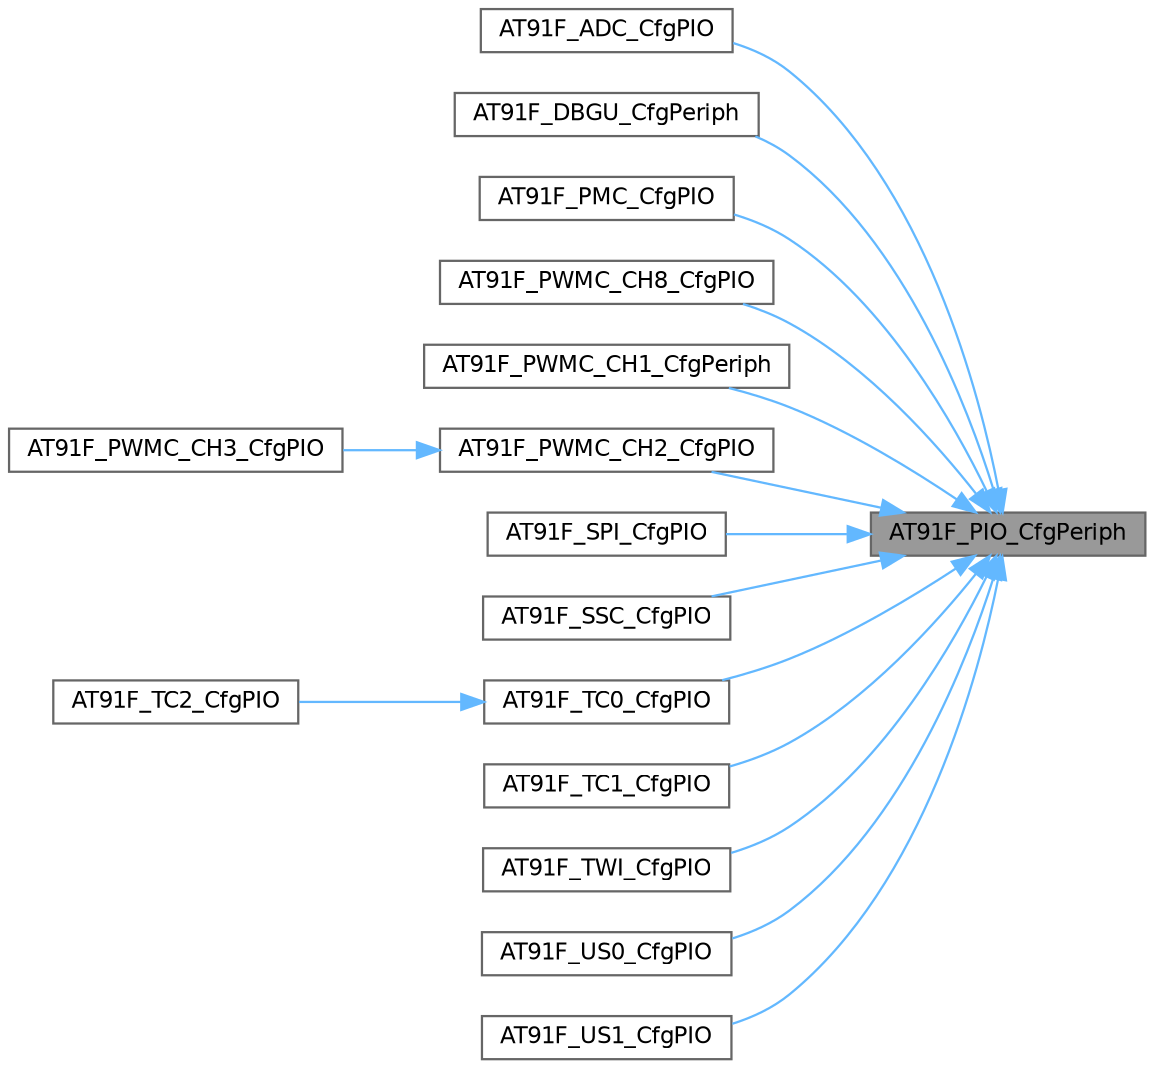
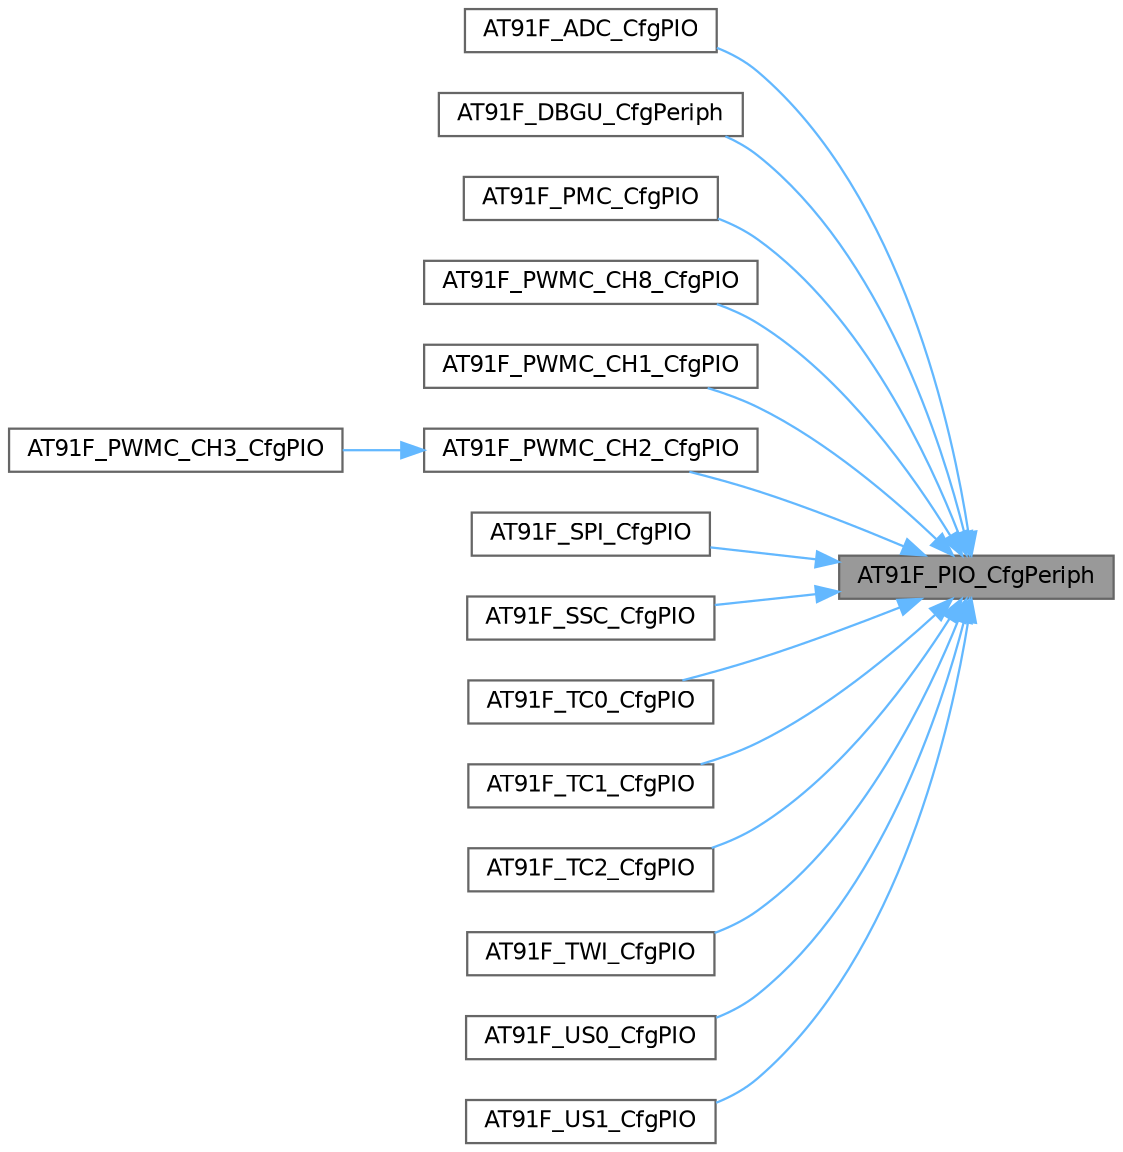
(607, 366) -> (591, 366)
(380, 702) -> (847, 752)
